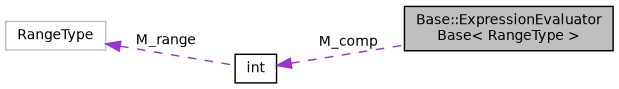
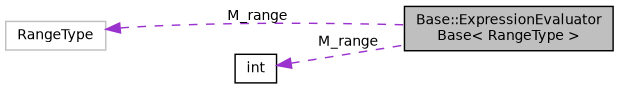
(347, 42) -> (347, 42)
(177, 56) -> (262, 23)
